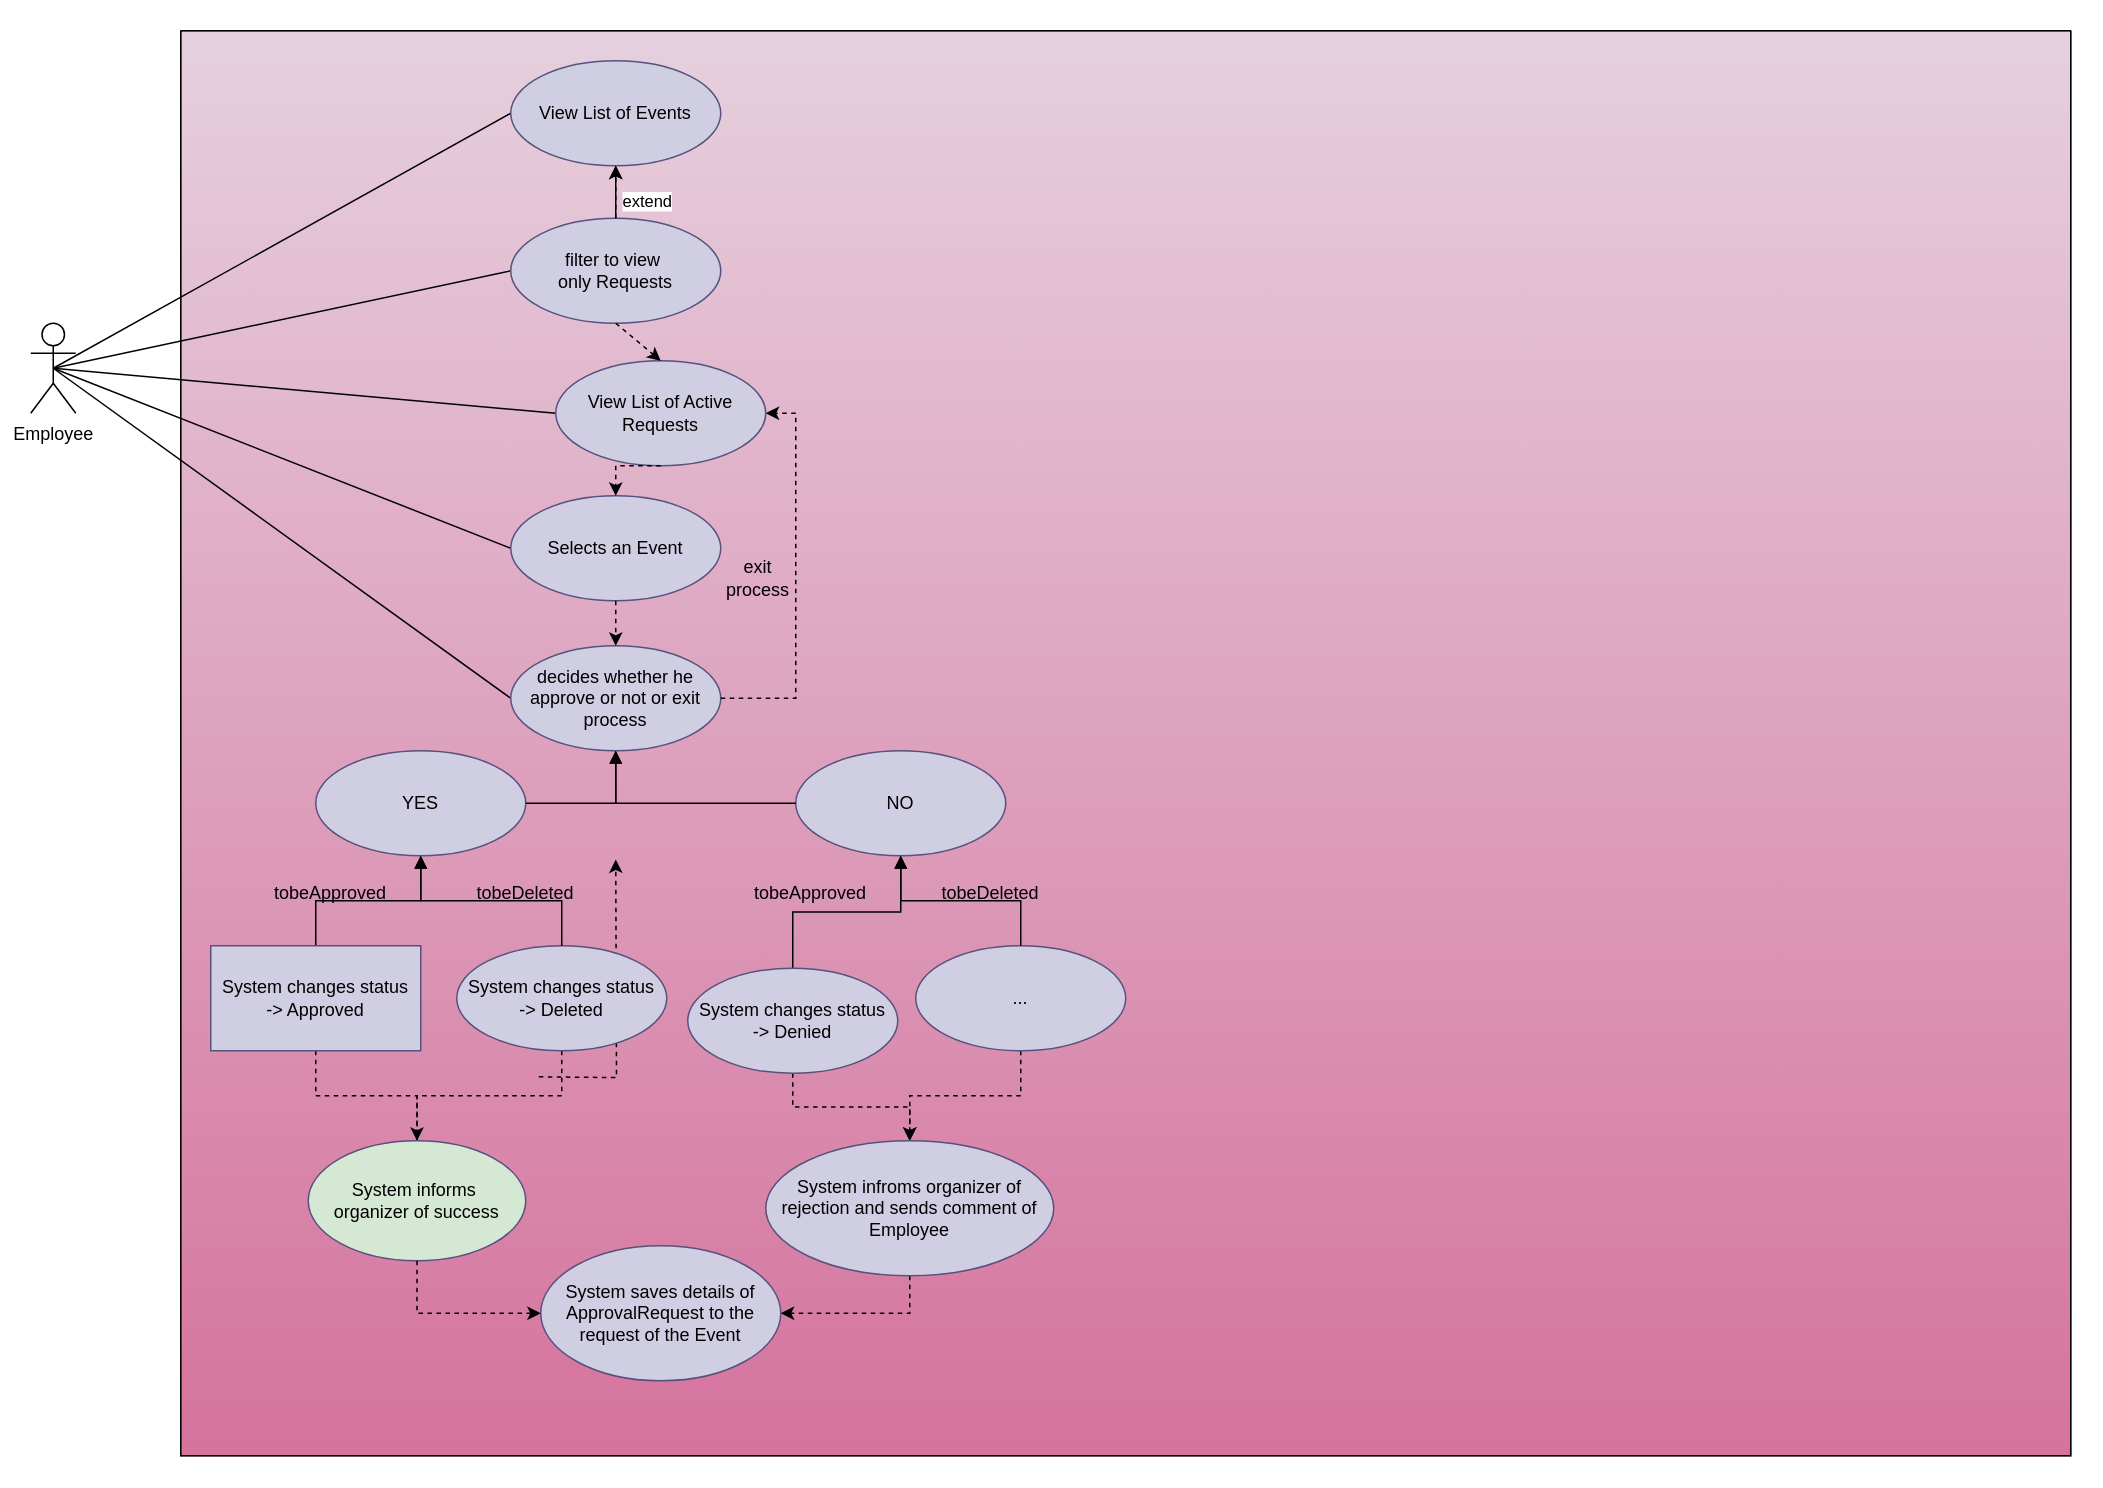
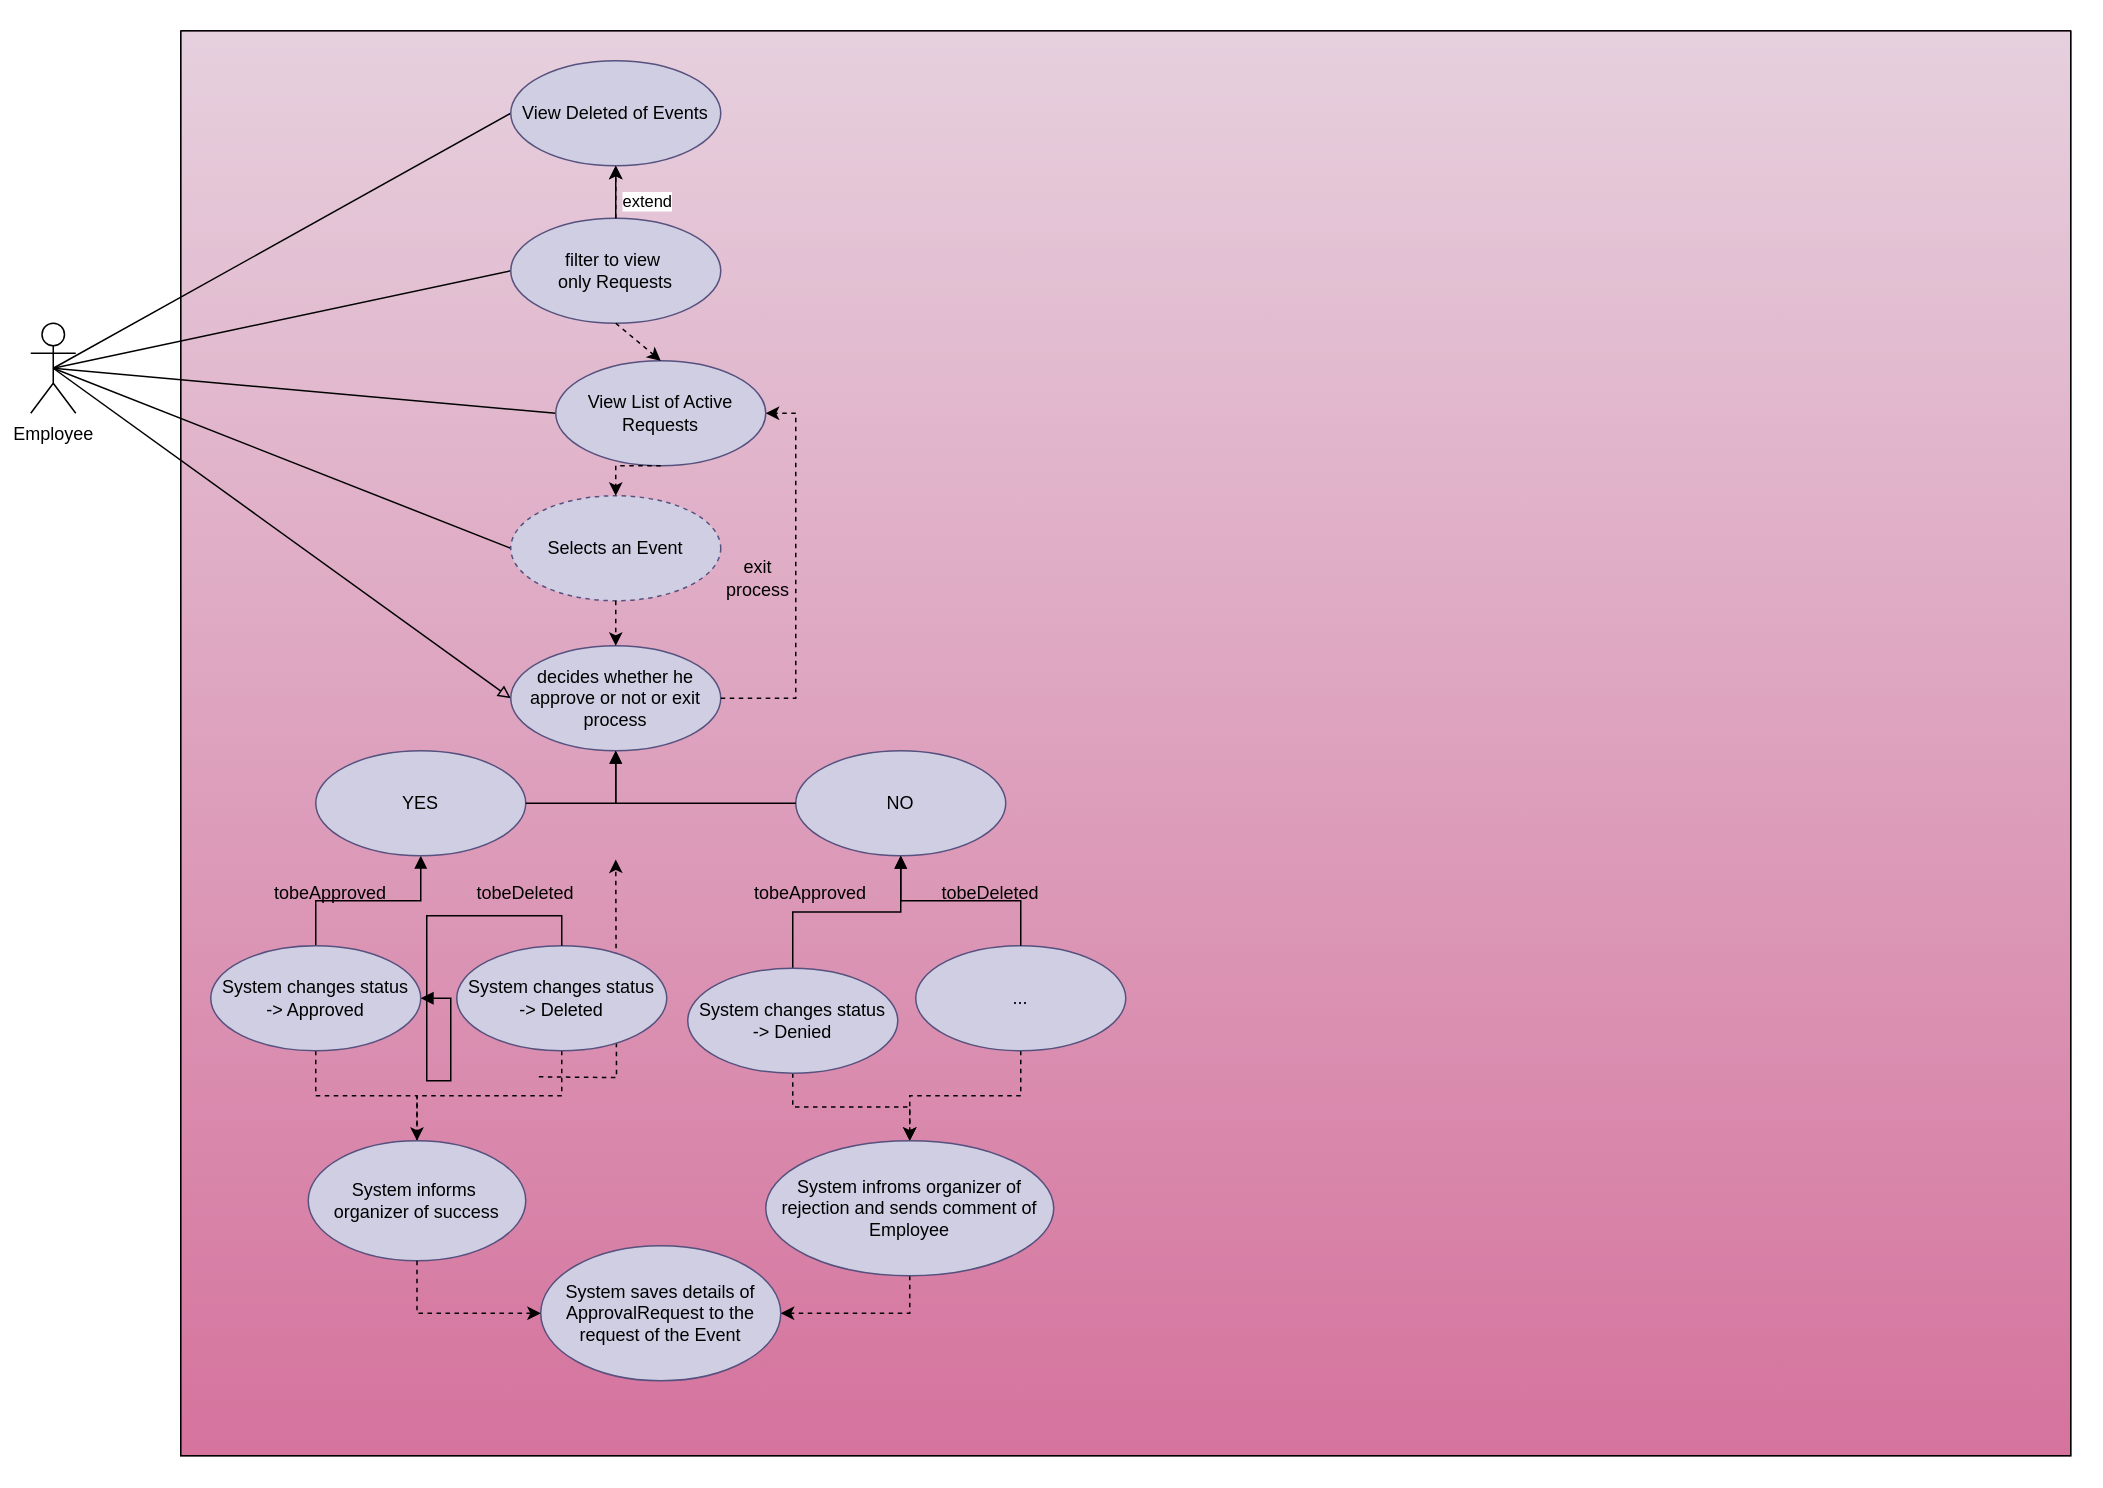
(616, 113) -> (616, 113)
(616, 548) -> (616, 548)
(503, 693) -> (500, 691)
(500, 901) -> (427, 992)
(316, 998) -> (316, 998)
(417, 1201) -> (417, 1201)
